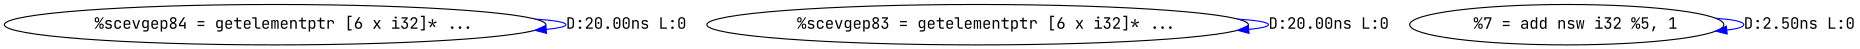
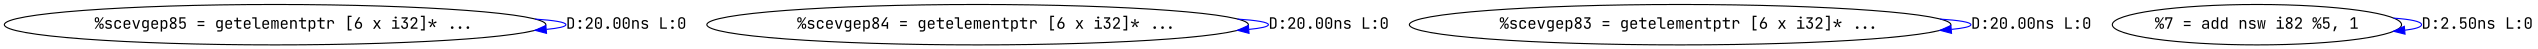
none -> (275, 25)
(1567, 25) -> (2257, 25)
